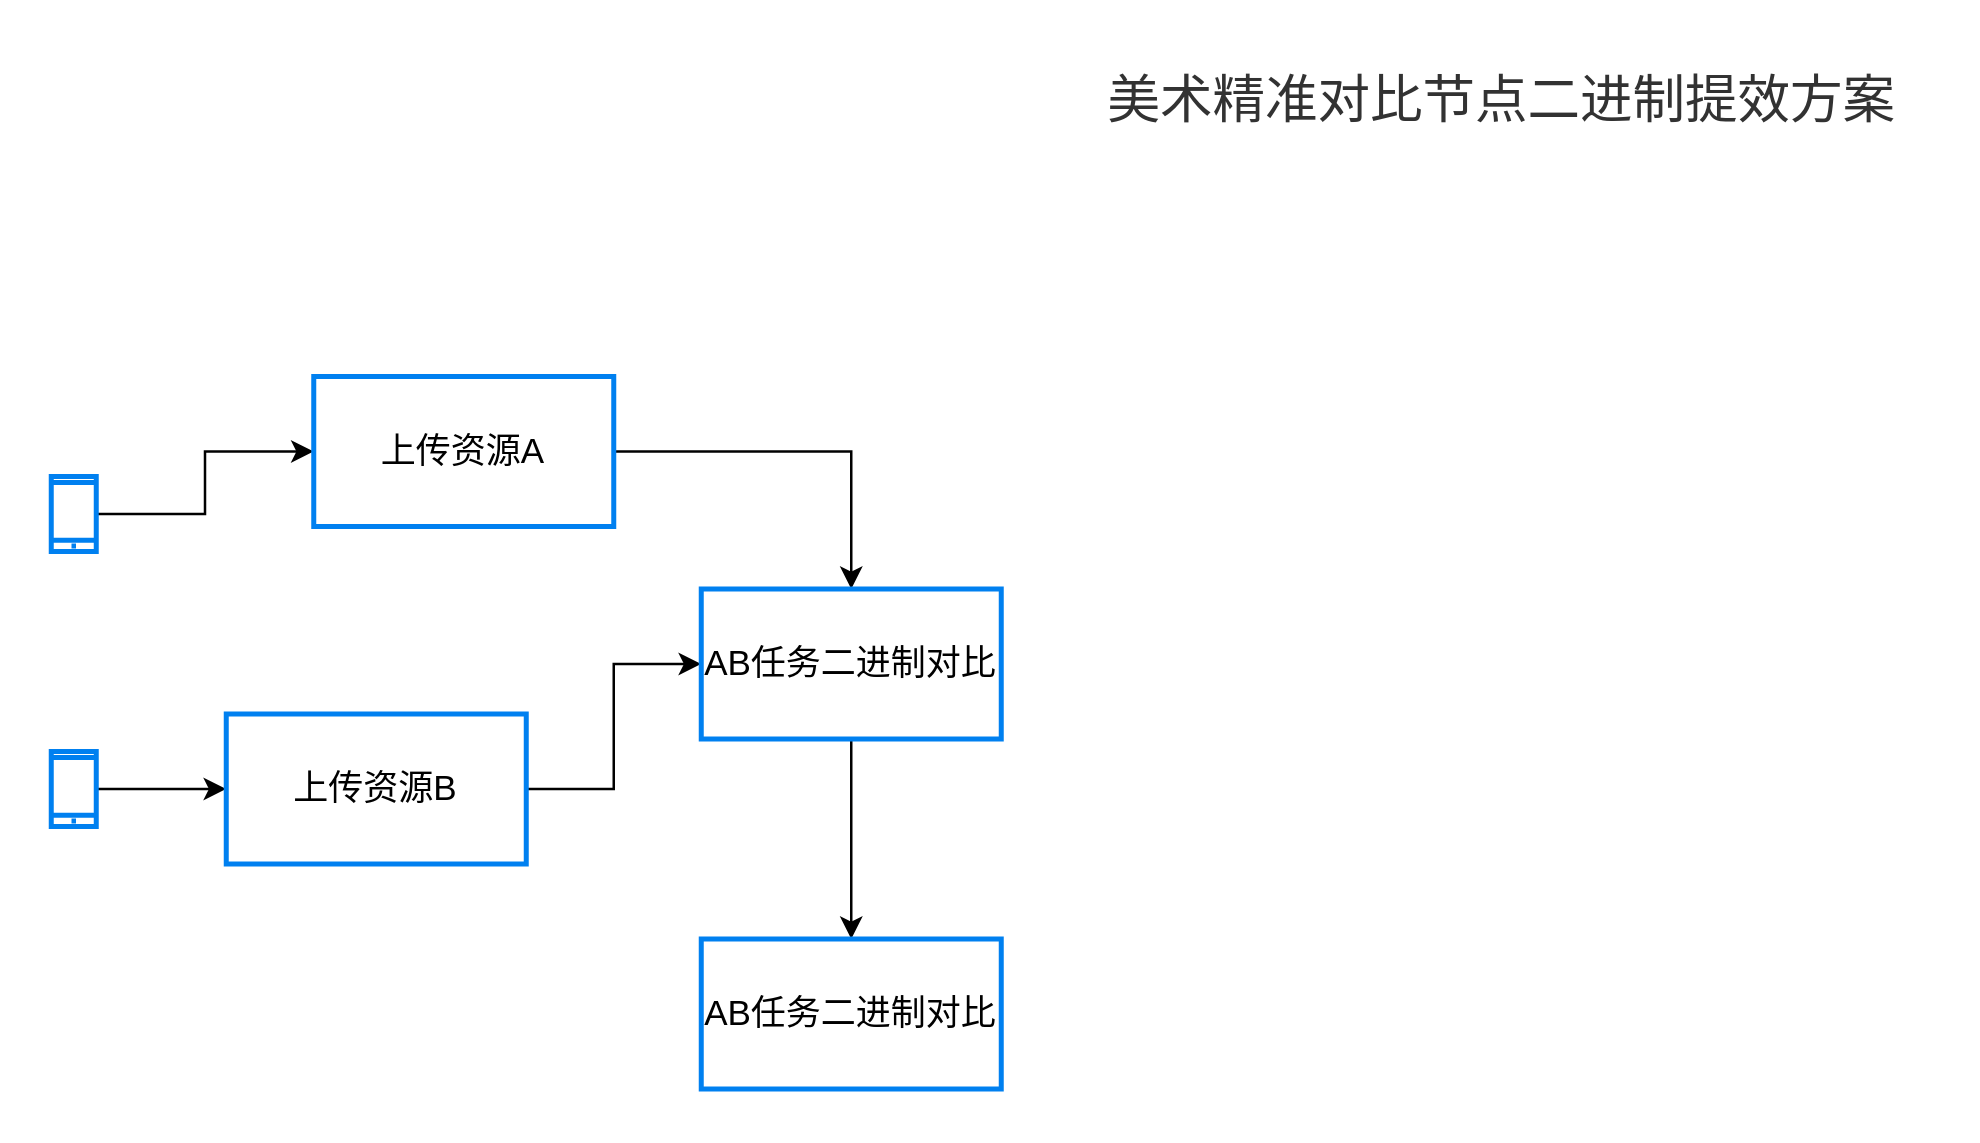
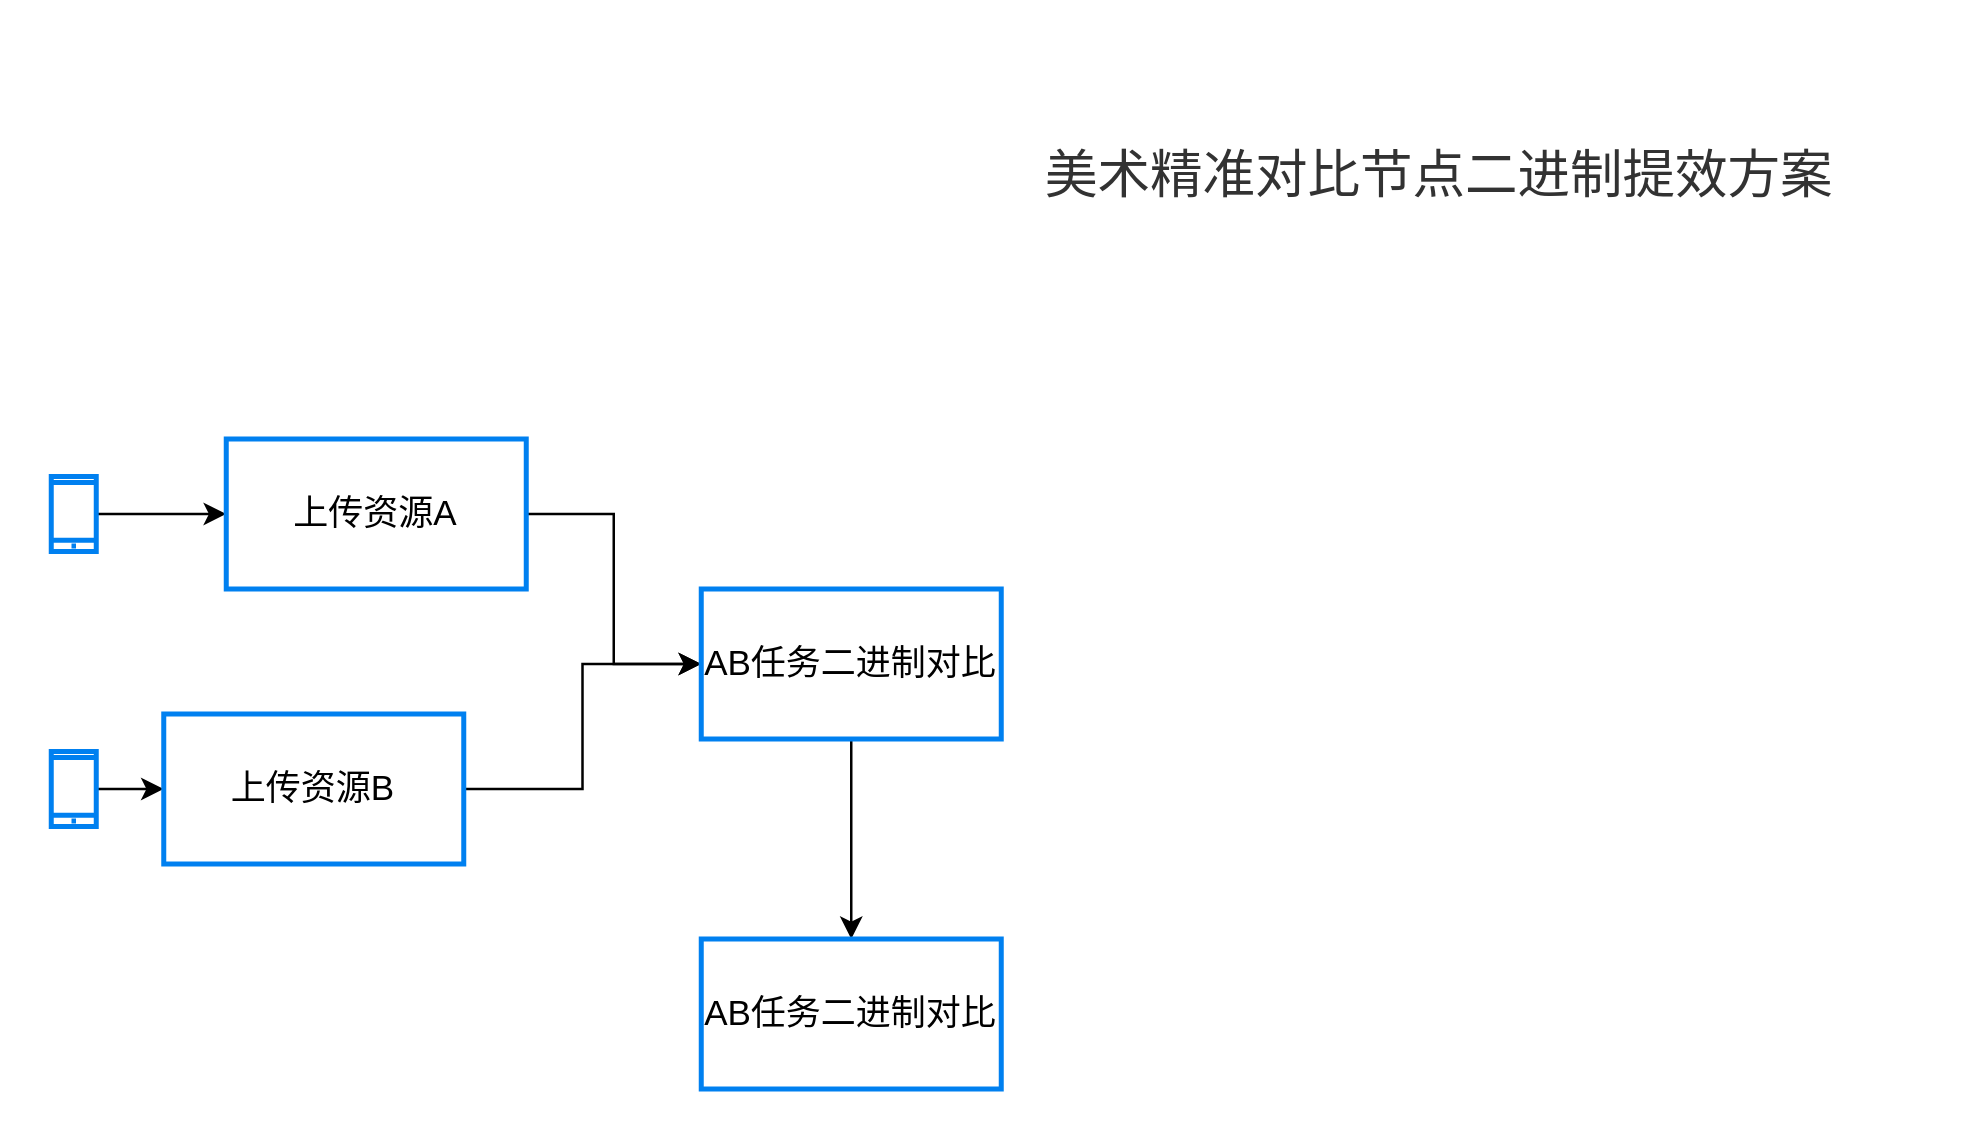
(1501, 101) -> (1439, 176)
(464, 451) -> (376, 514)
(376, 789) -> (314, 789)
